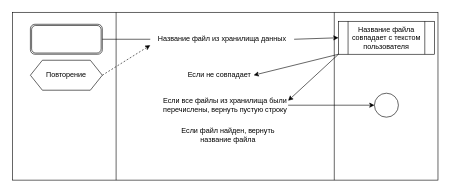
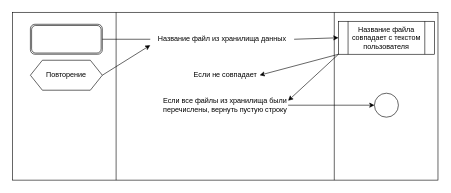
(124, 62) -> (124, 62)
(219, 75) -> (225, 75)
(228, 135) -> none
